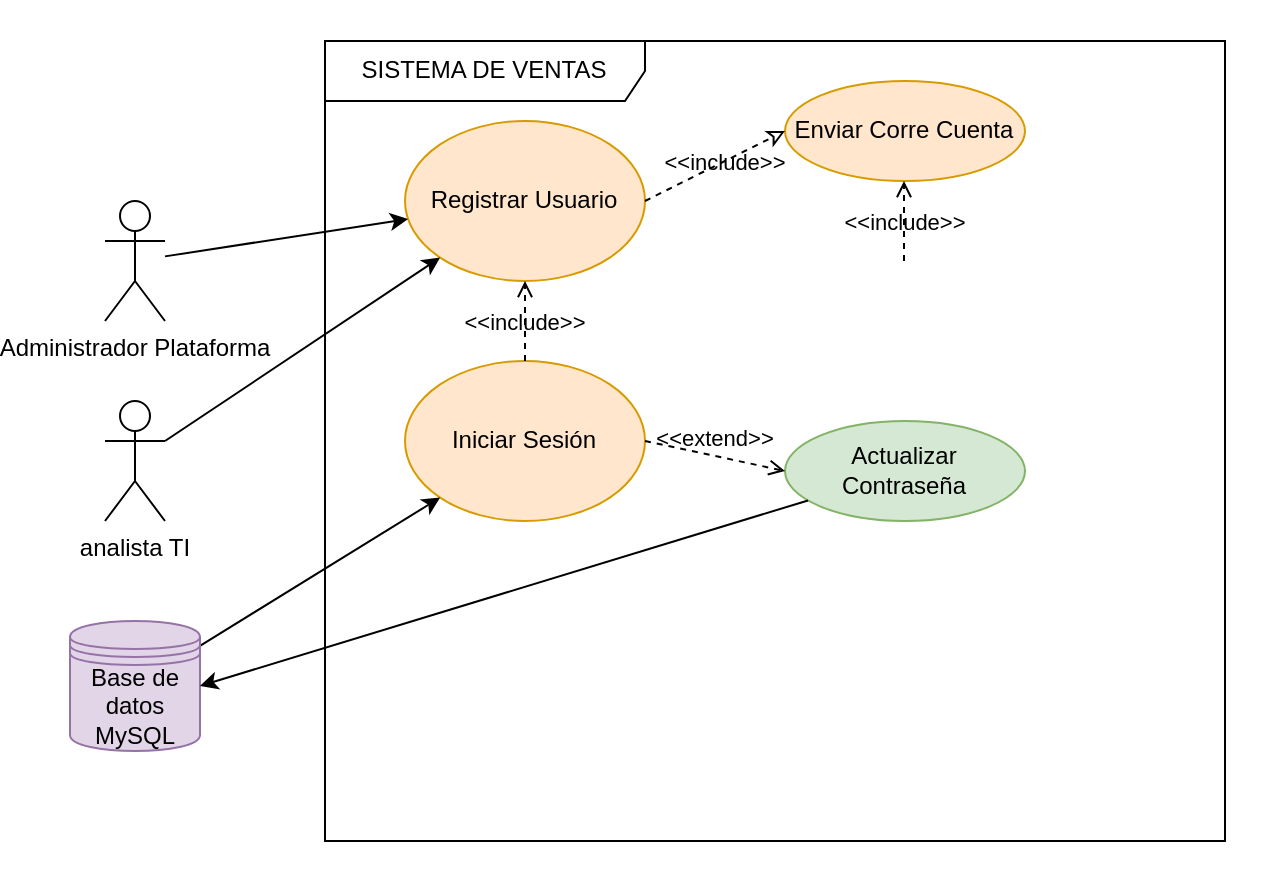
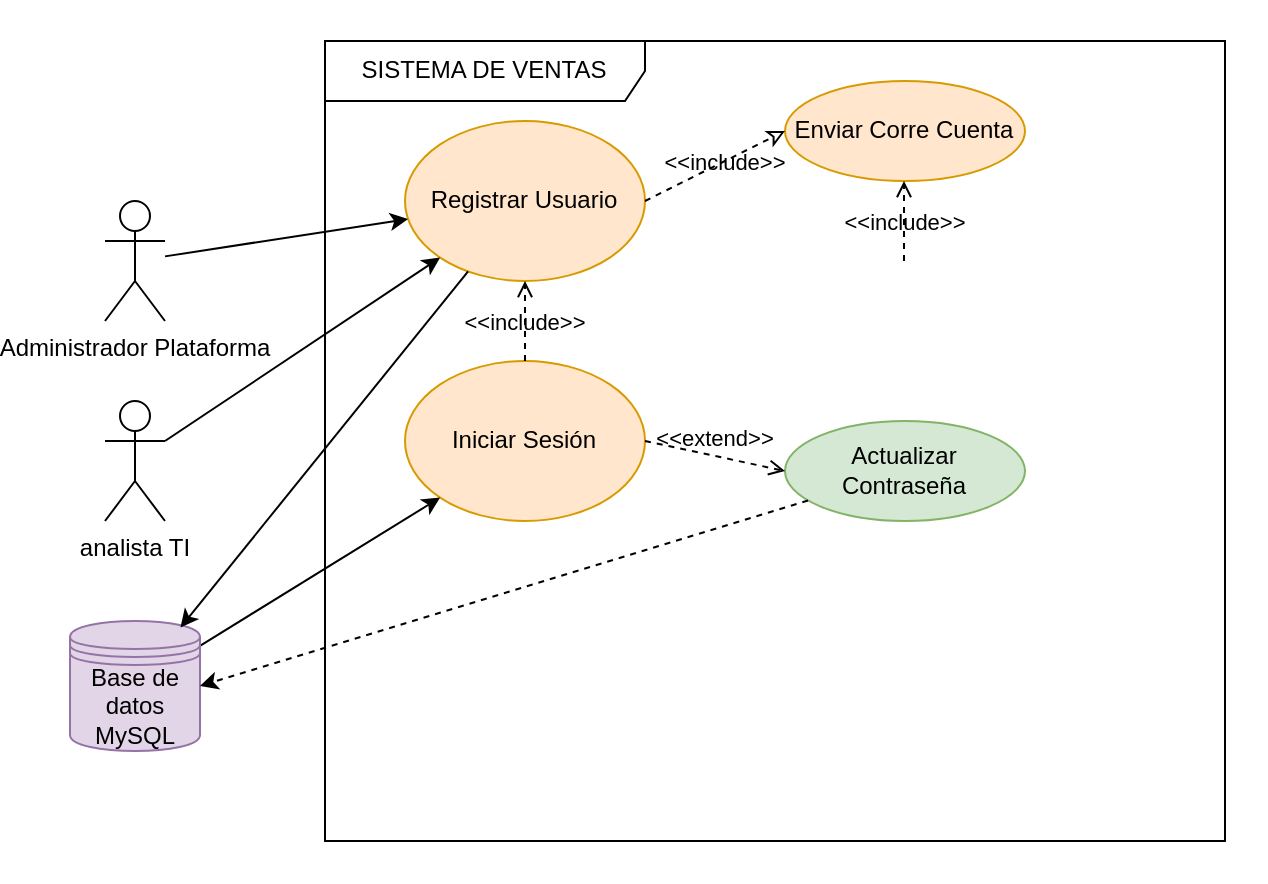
none -> (398, 358)
(508, 592) -> (508, 592)
